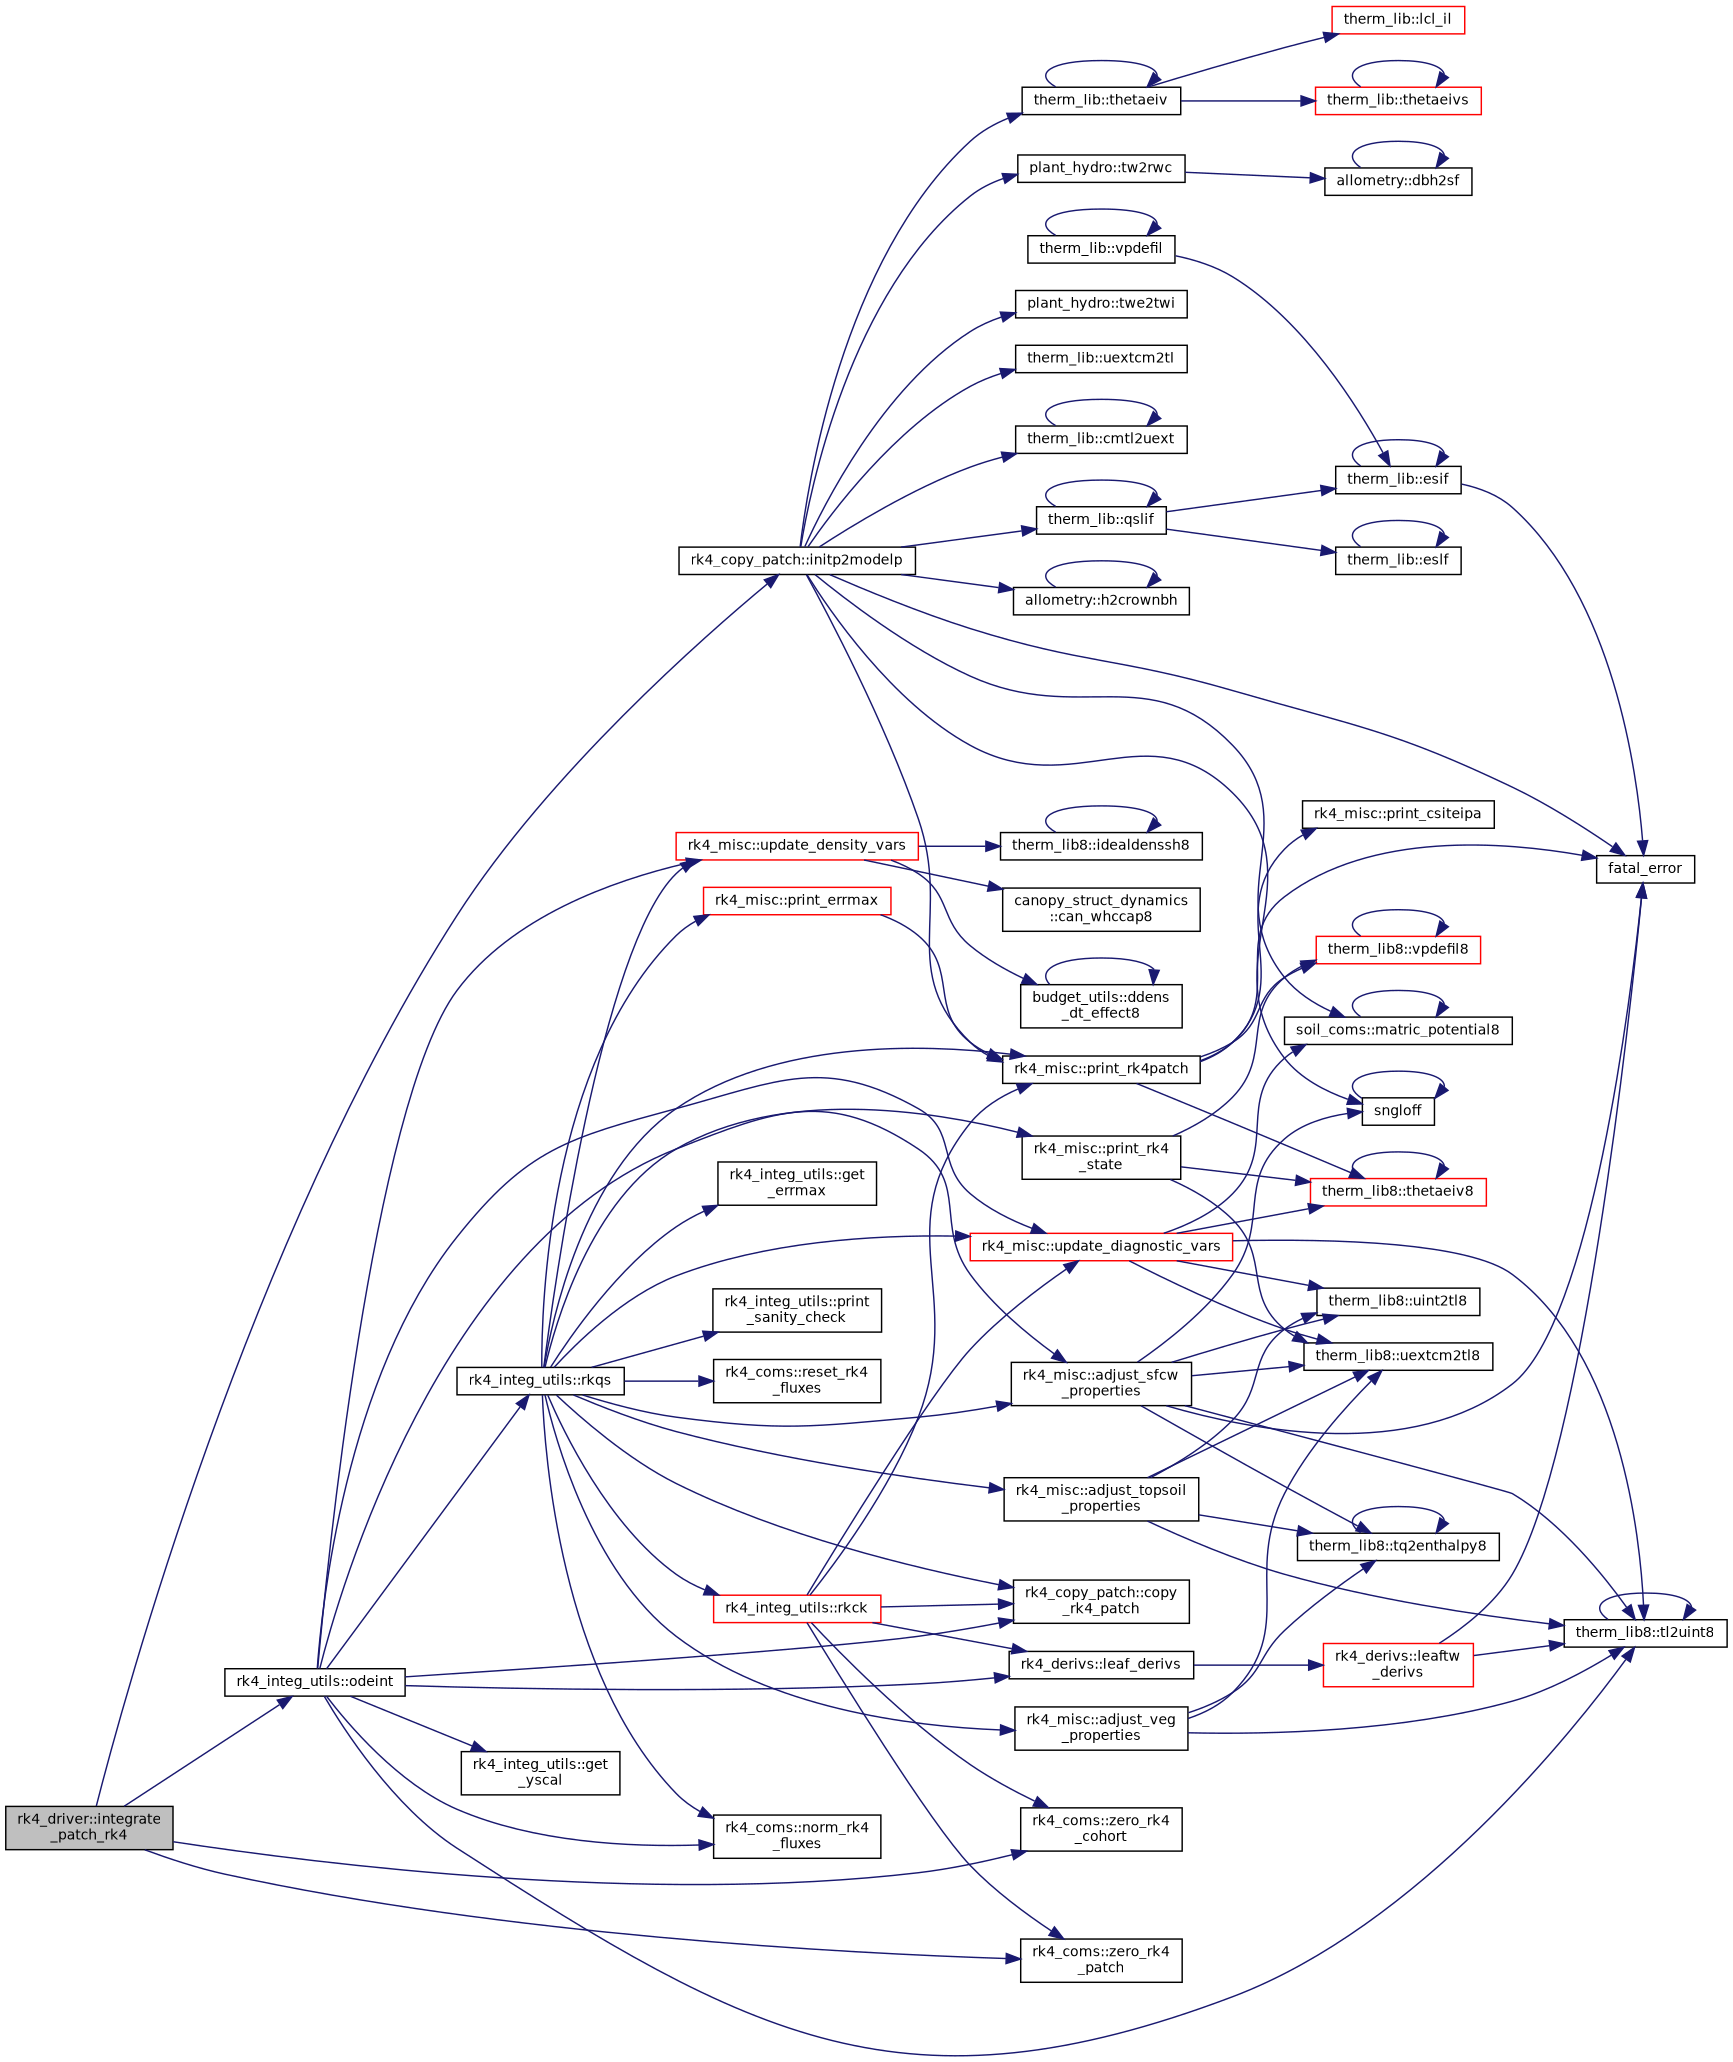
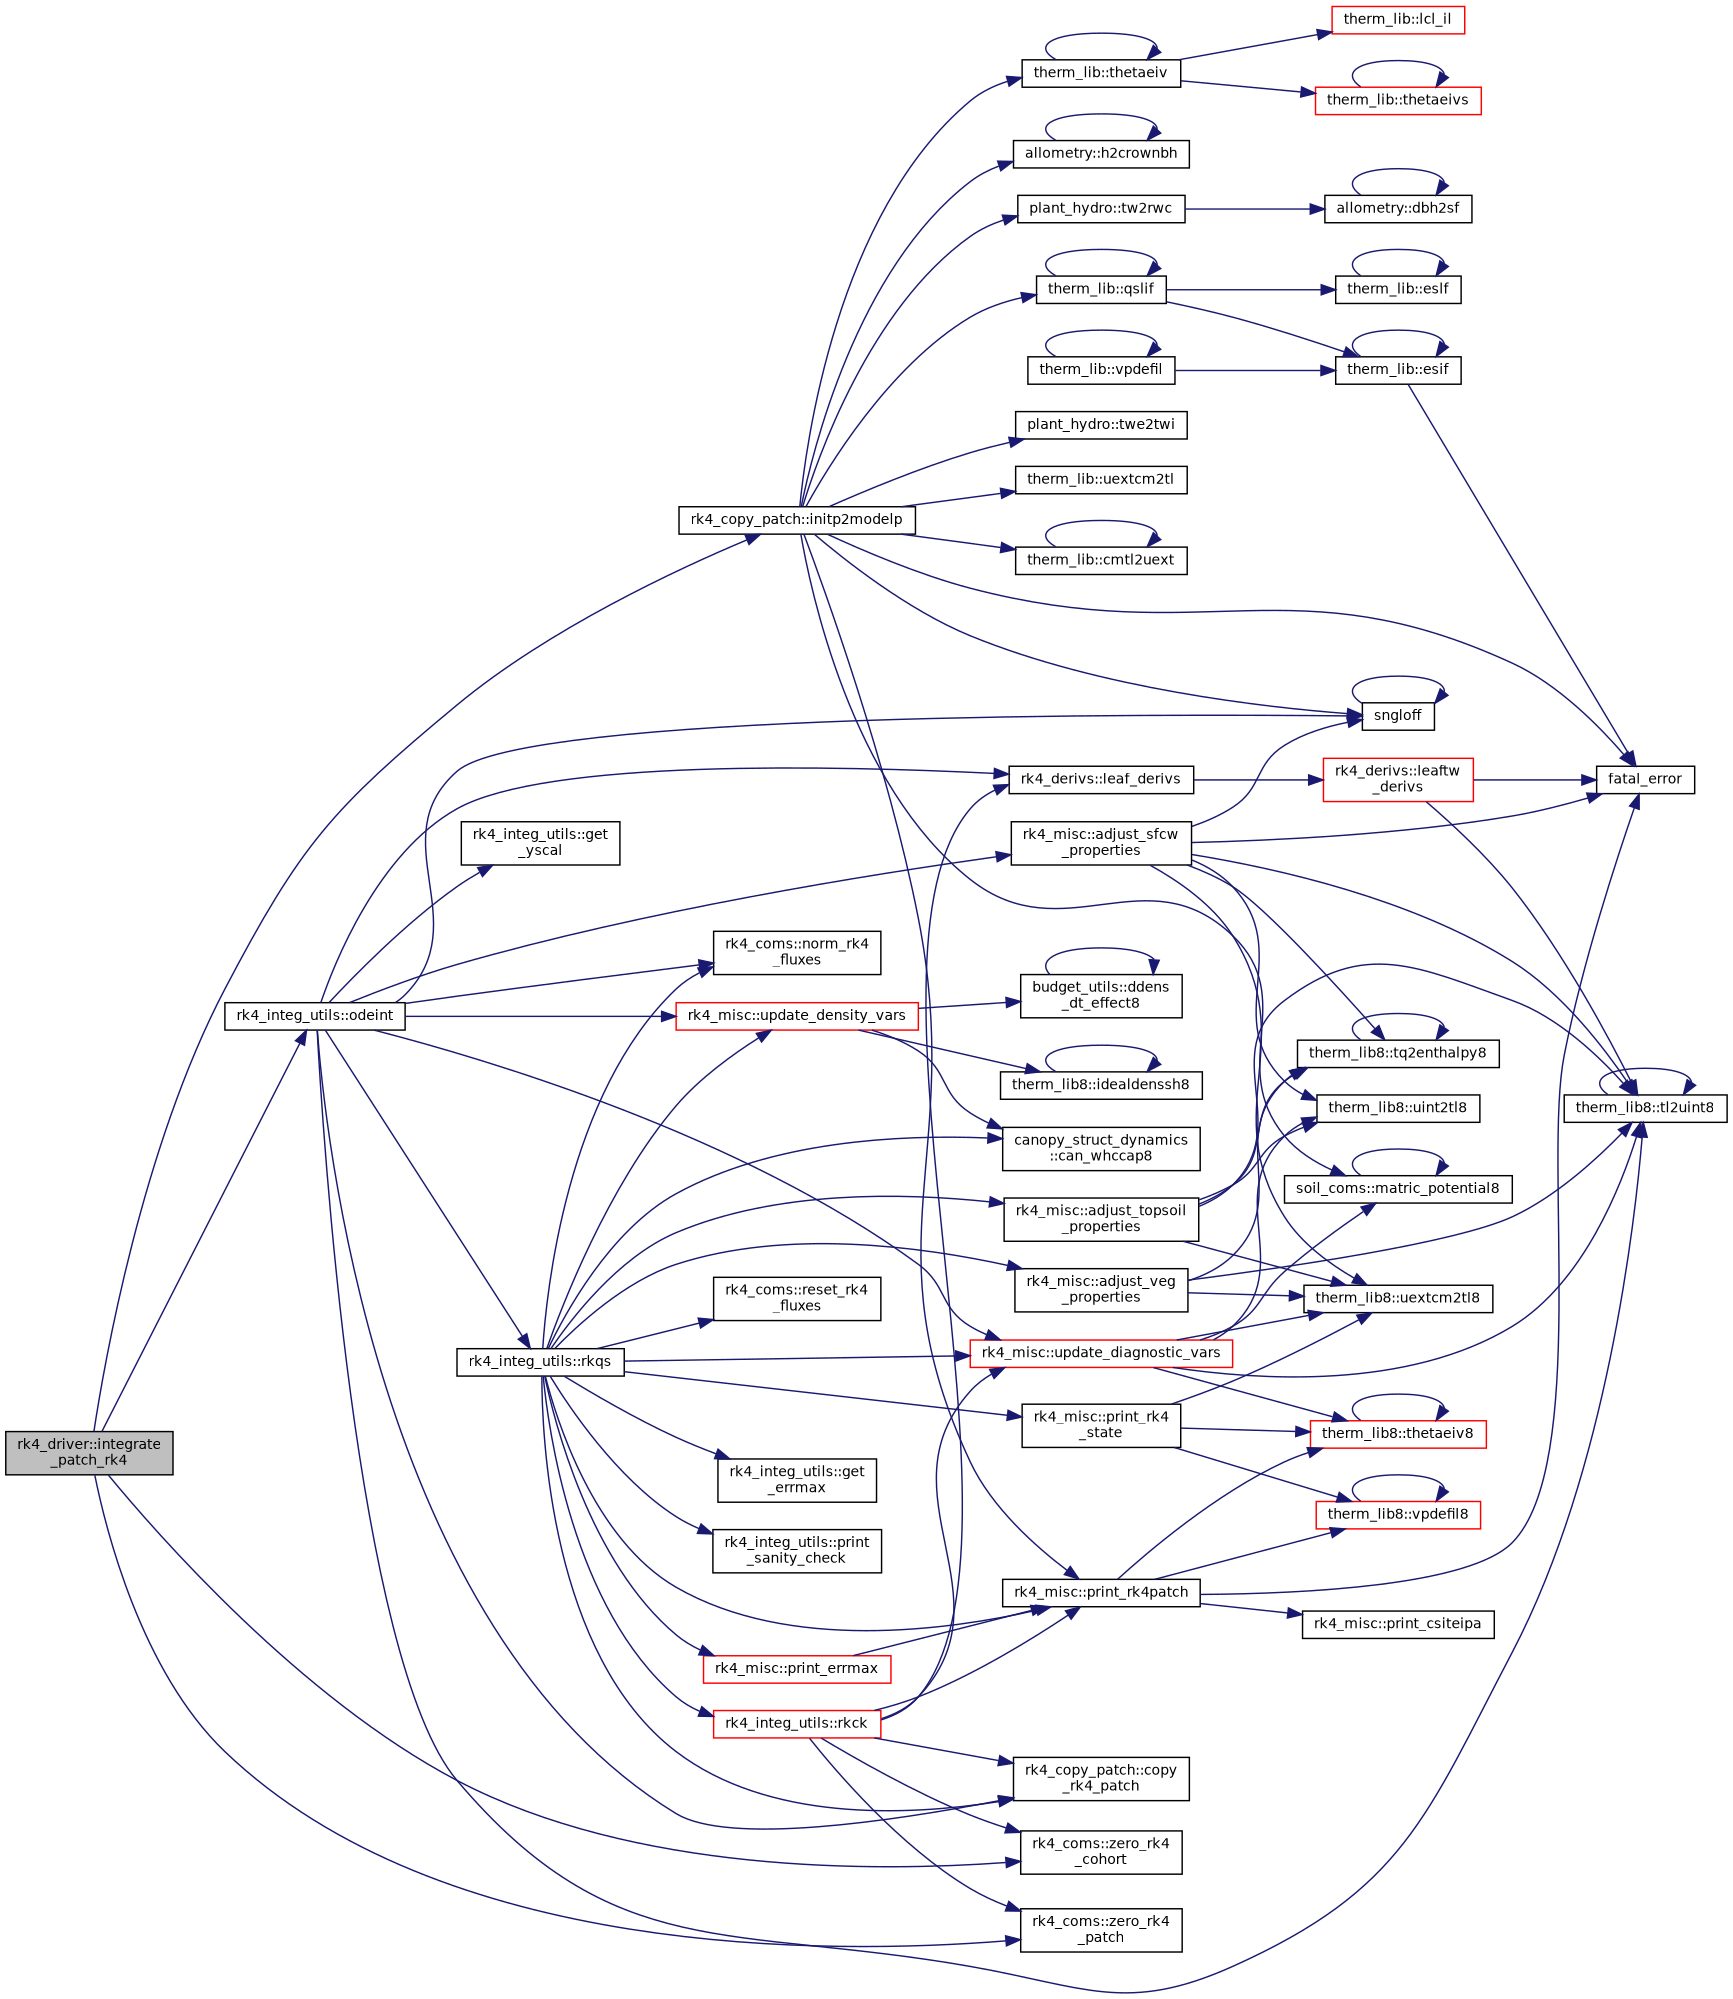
none -> (773, 725)
(789, 1426) -> (730, 1170)
